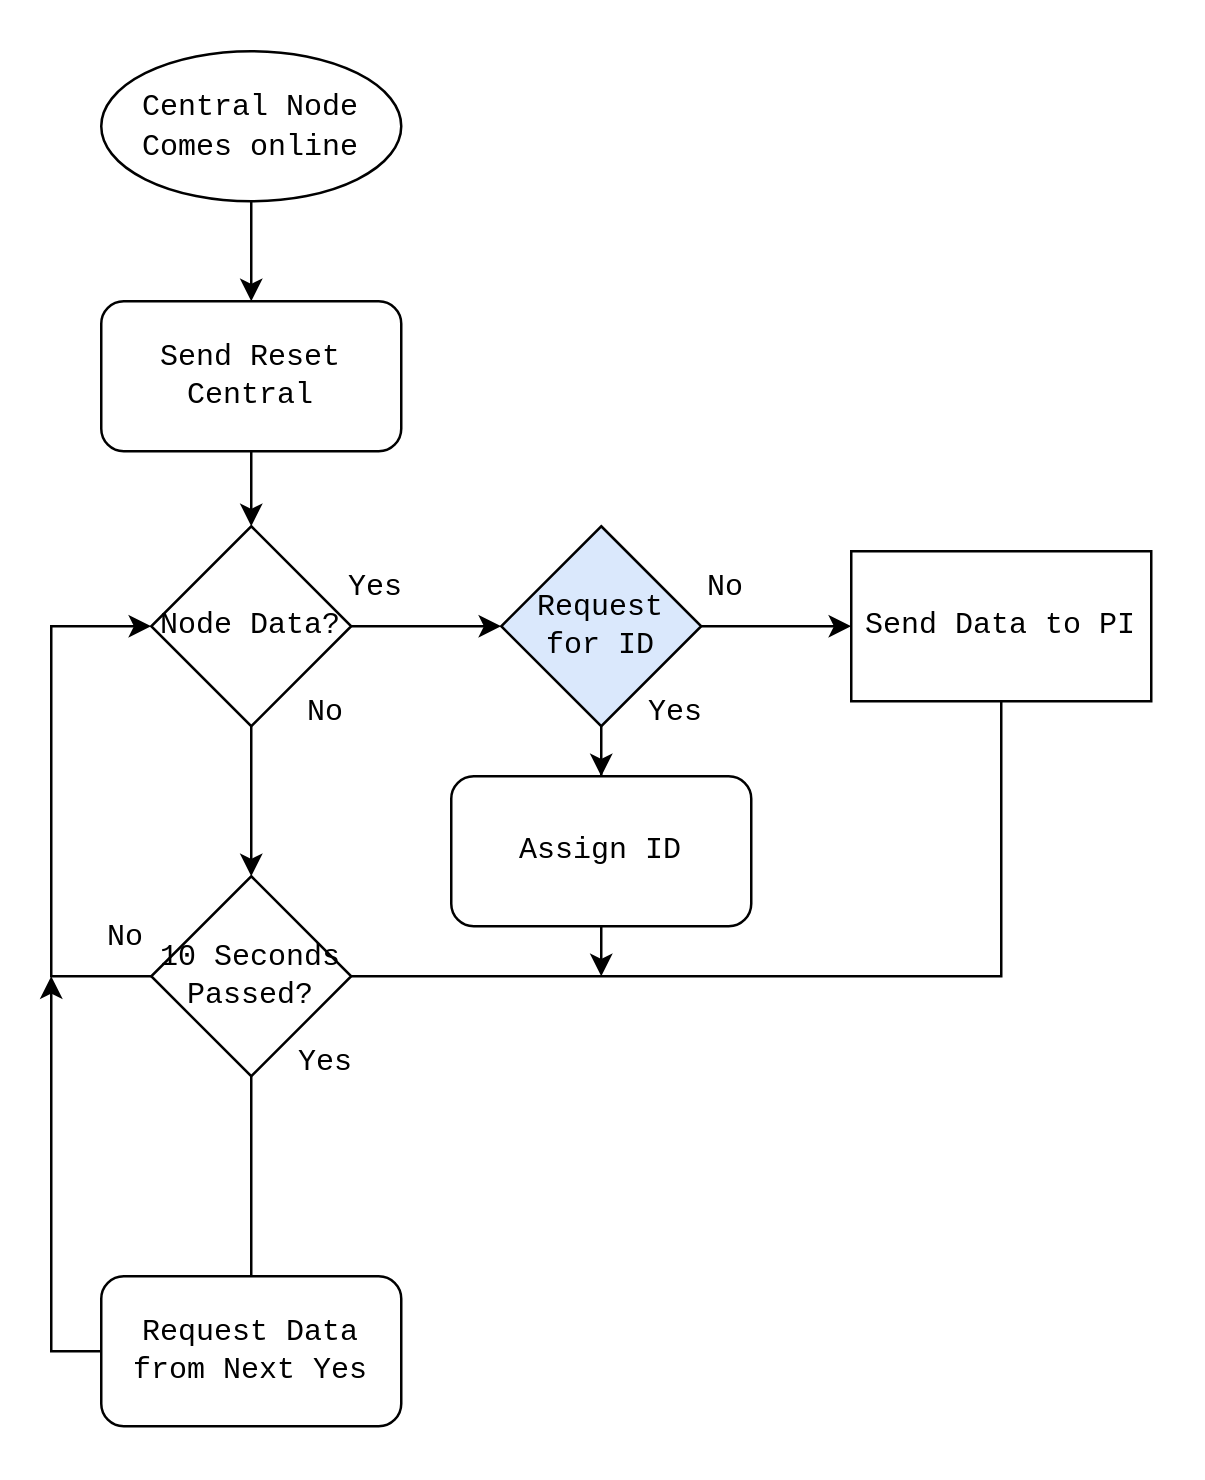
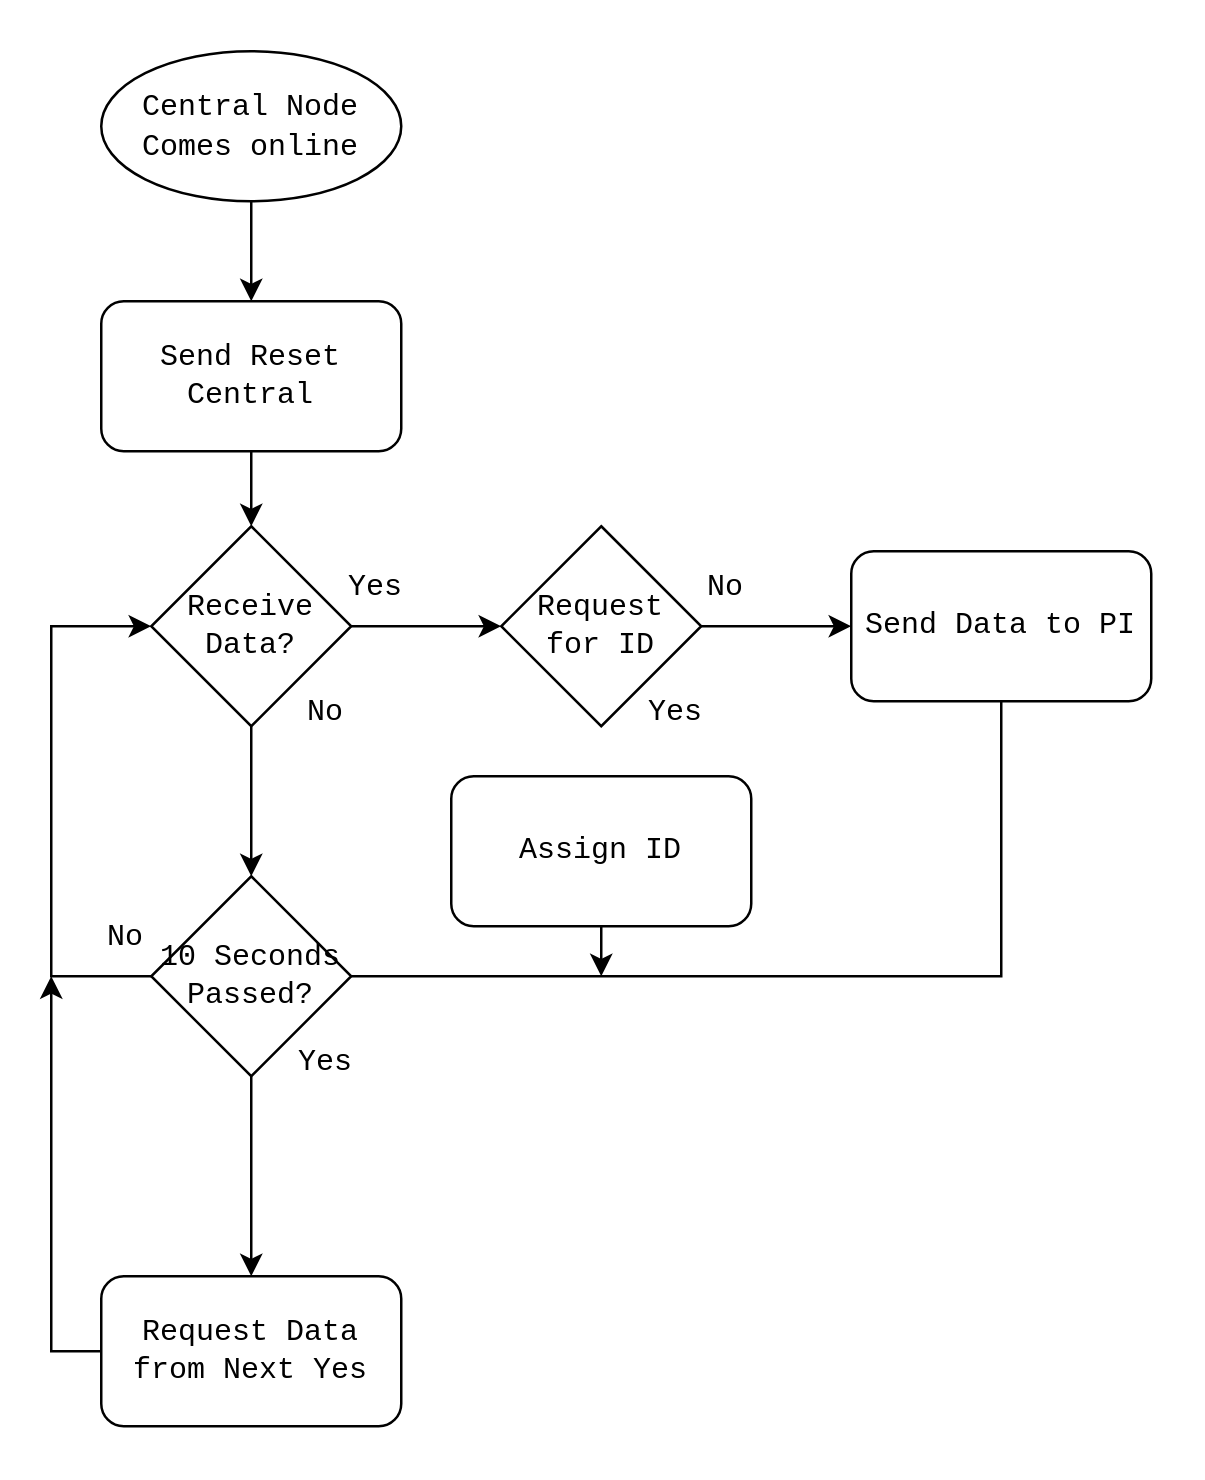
(251, 626) -> (251, 626)
(601, 626) -> (601, 626)
(1001, 626) -> (1001, 626)
(601, 759) -> none
(251, 1265) -> (251, 1258)
